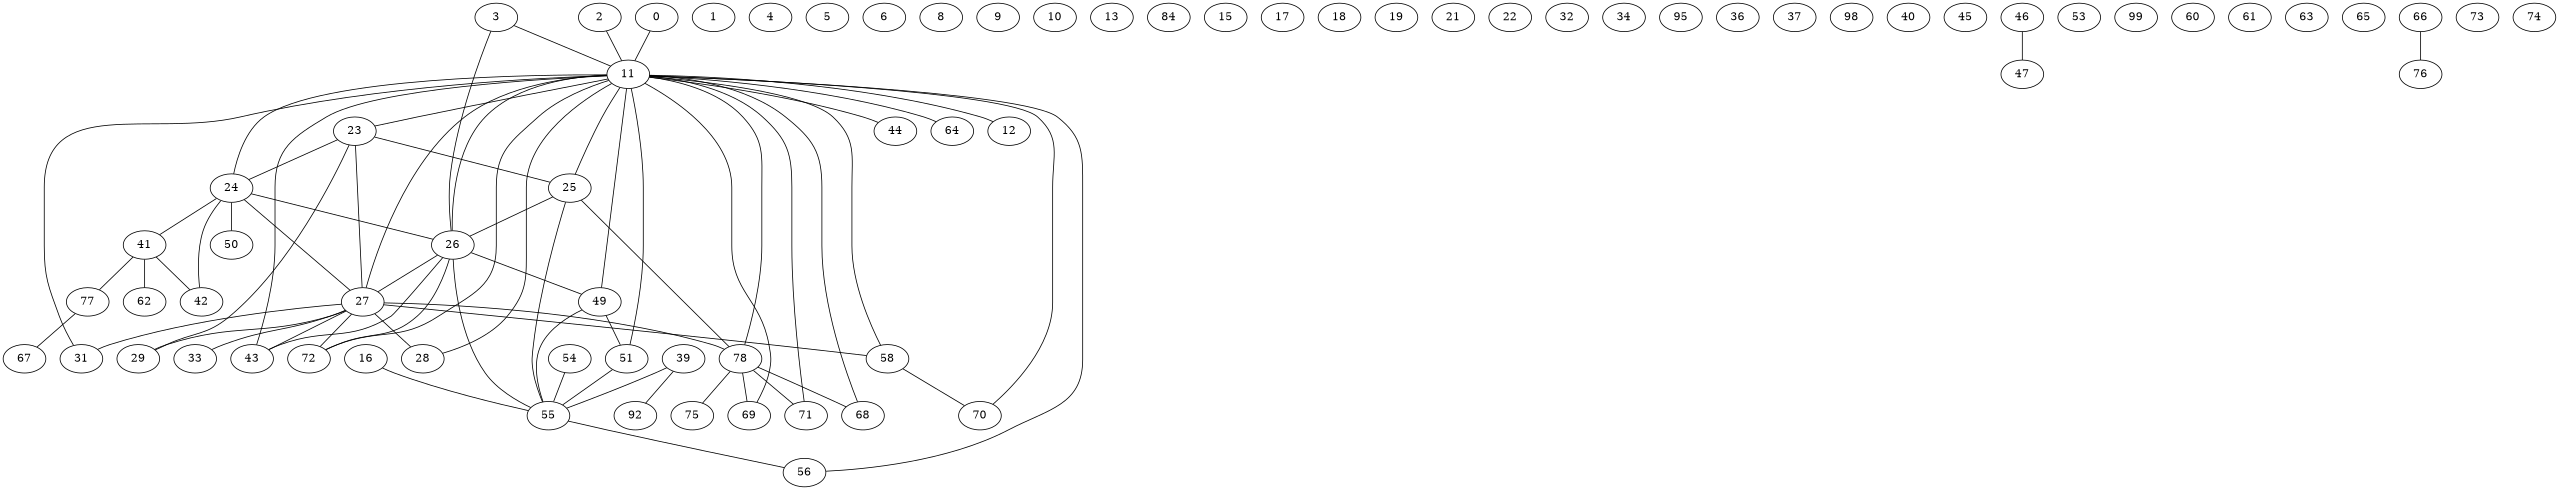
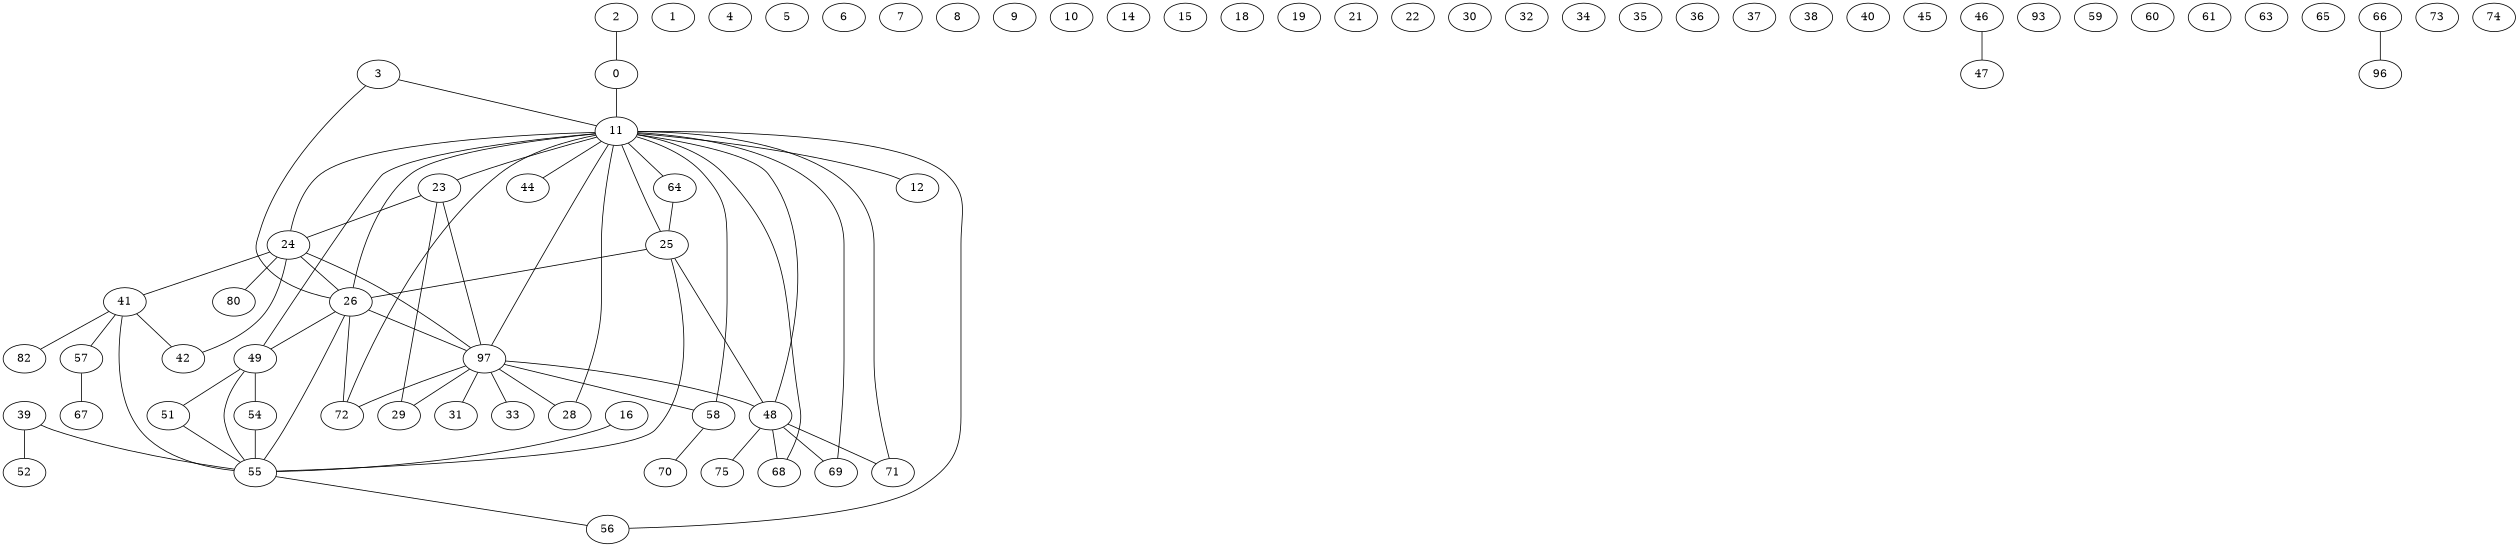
none -> (901, 17)
(1112, 17) -> none
(1169, 17) -> (1129, 17)
(1283, 17) -> none
none -> (1470, 17)
(1681, 17) -> (1641, 17)
(1852, 17) -> (1811, 17)
(2079, 17) -> (2039, 17)
(2136, 17) -> (2096, 17)
(614, 46) -> (616, 46)
(2421, 74) -> (2380, 74)
(1033, 115) -> none
(227, 119) -> none
(467, 161) -> (671, 216)
(643, 217) -> none
(232, 245) -> (234, 302)
(88, 302) -> (81, 359)
(145, 302) -> (24, 359)
(363, 302) -> (484, 359)
(252, 359) -> none
(740, 359) -> (771, 416)
none -> (255, 387)
(635, 416) -> (24, 473)
none -> (136, 424)
